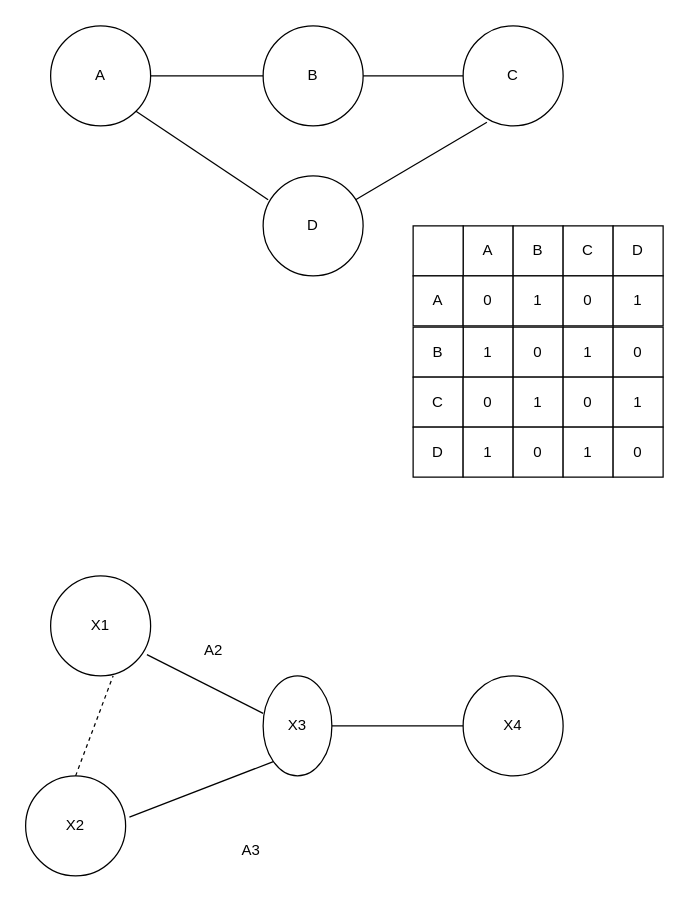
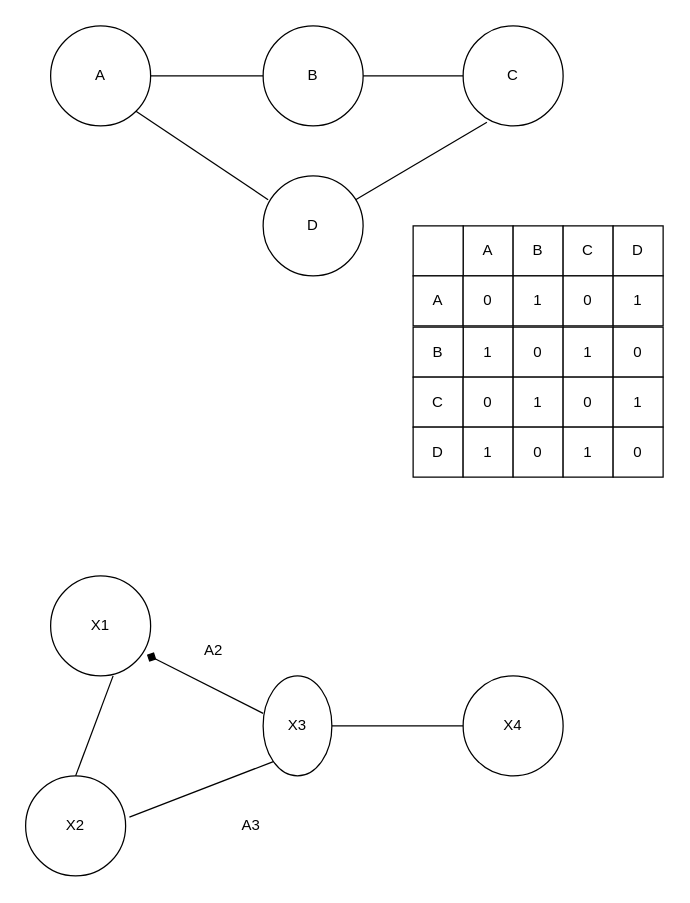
(152, 657) -> (156, 659)
(95, 725) -> (95, 725)
(251, 851) -> (251, 826)
